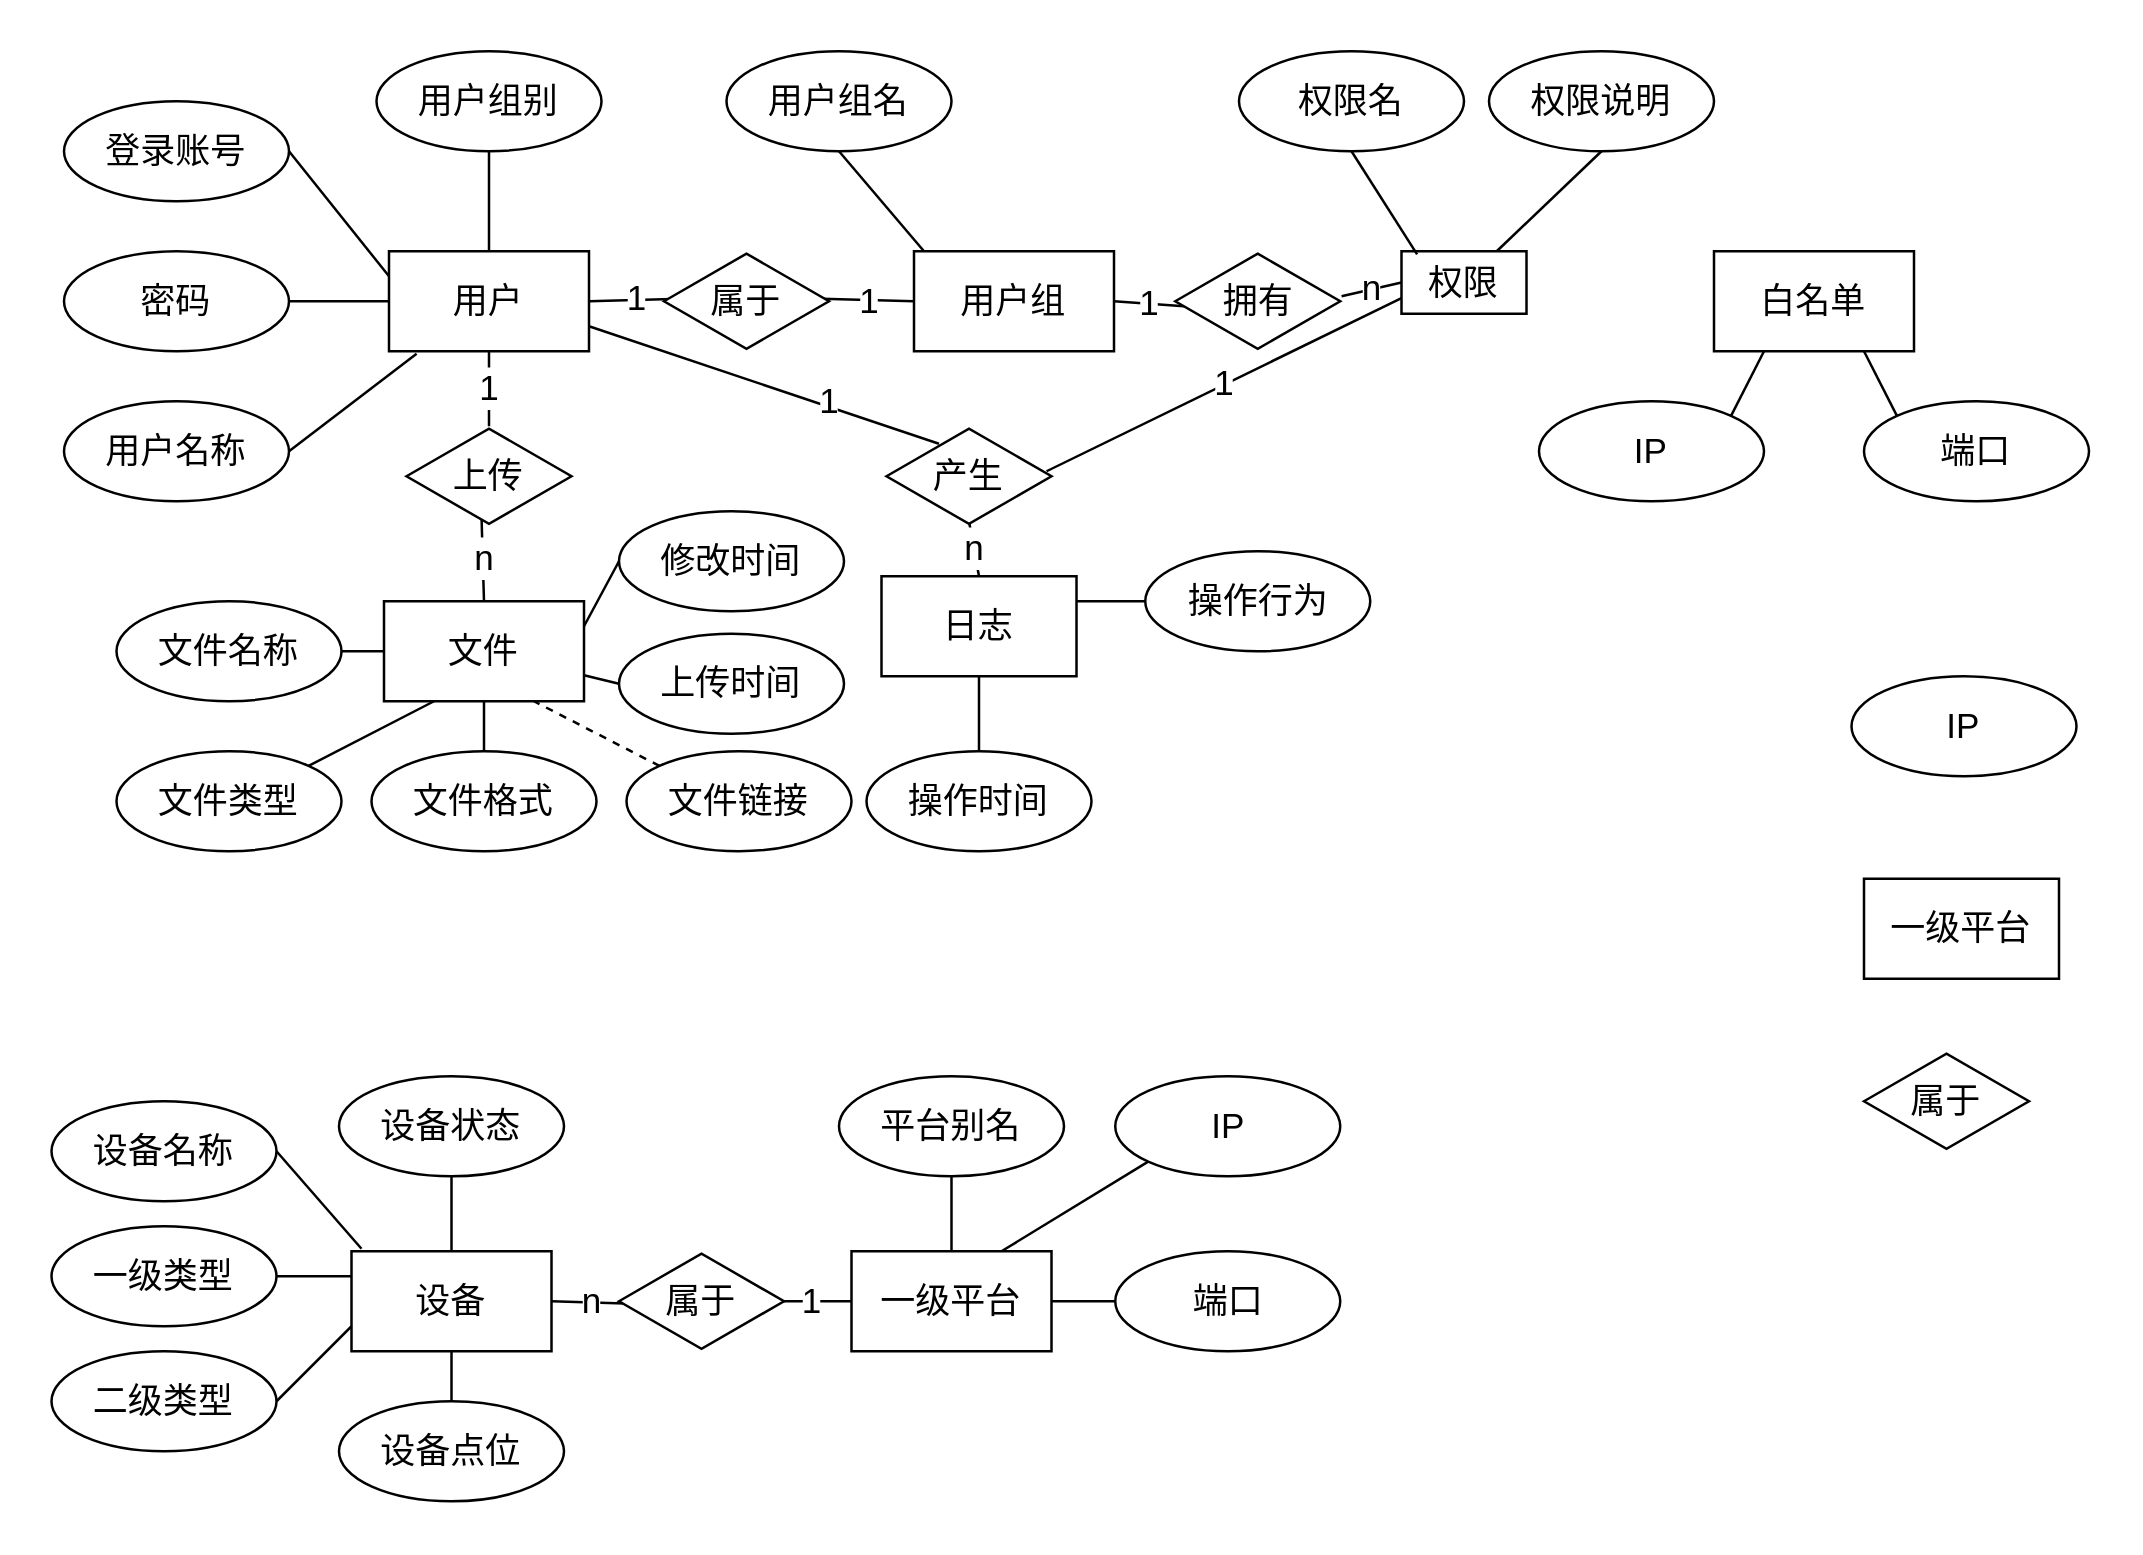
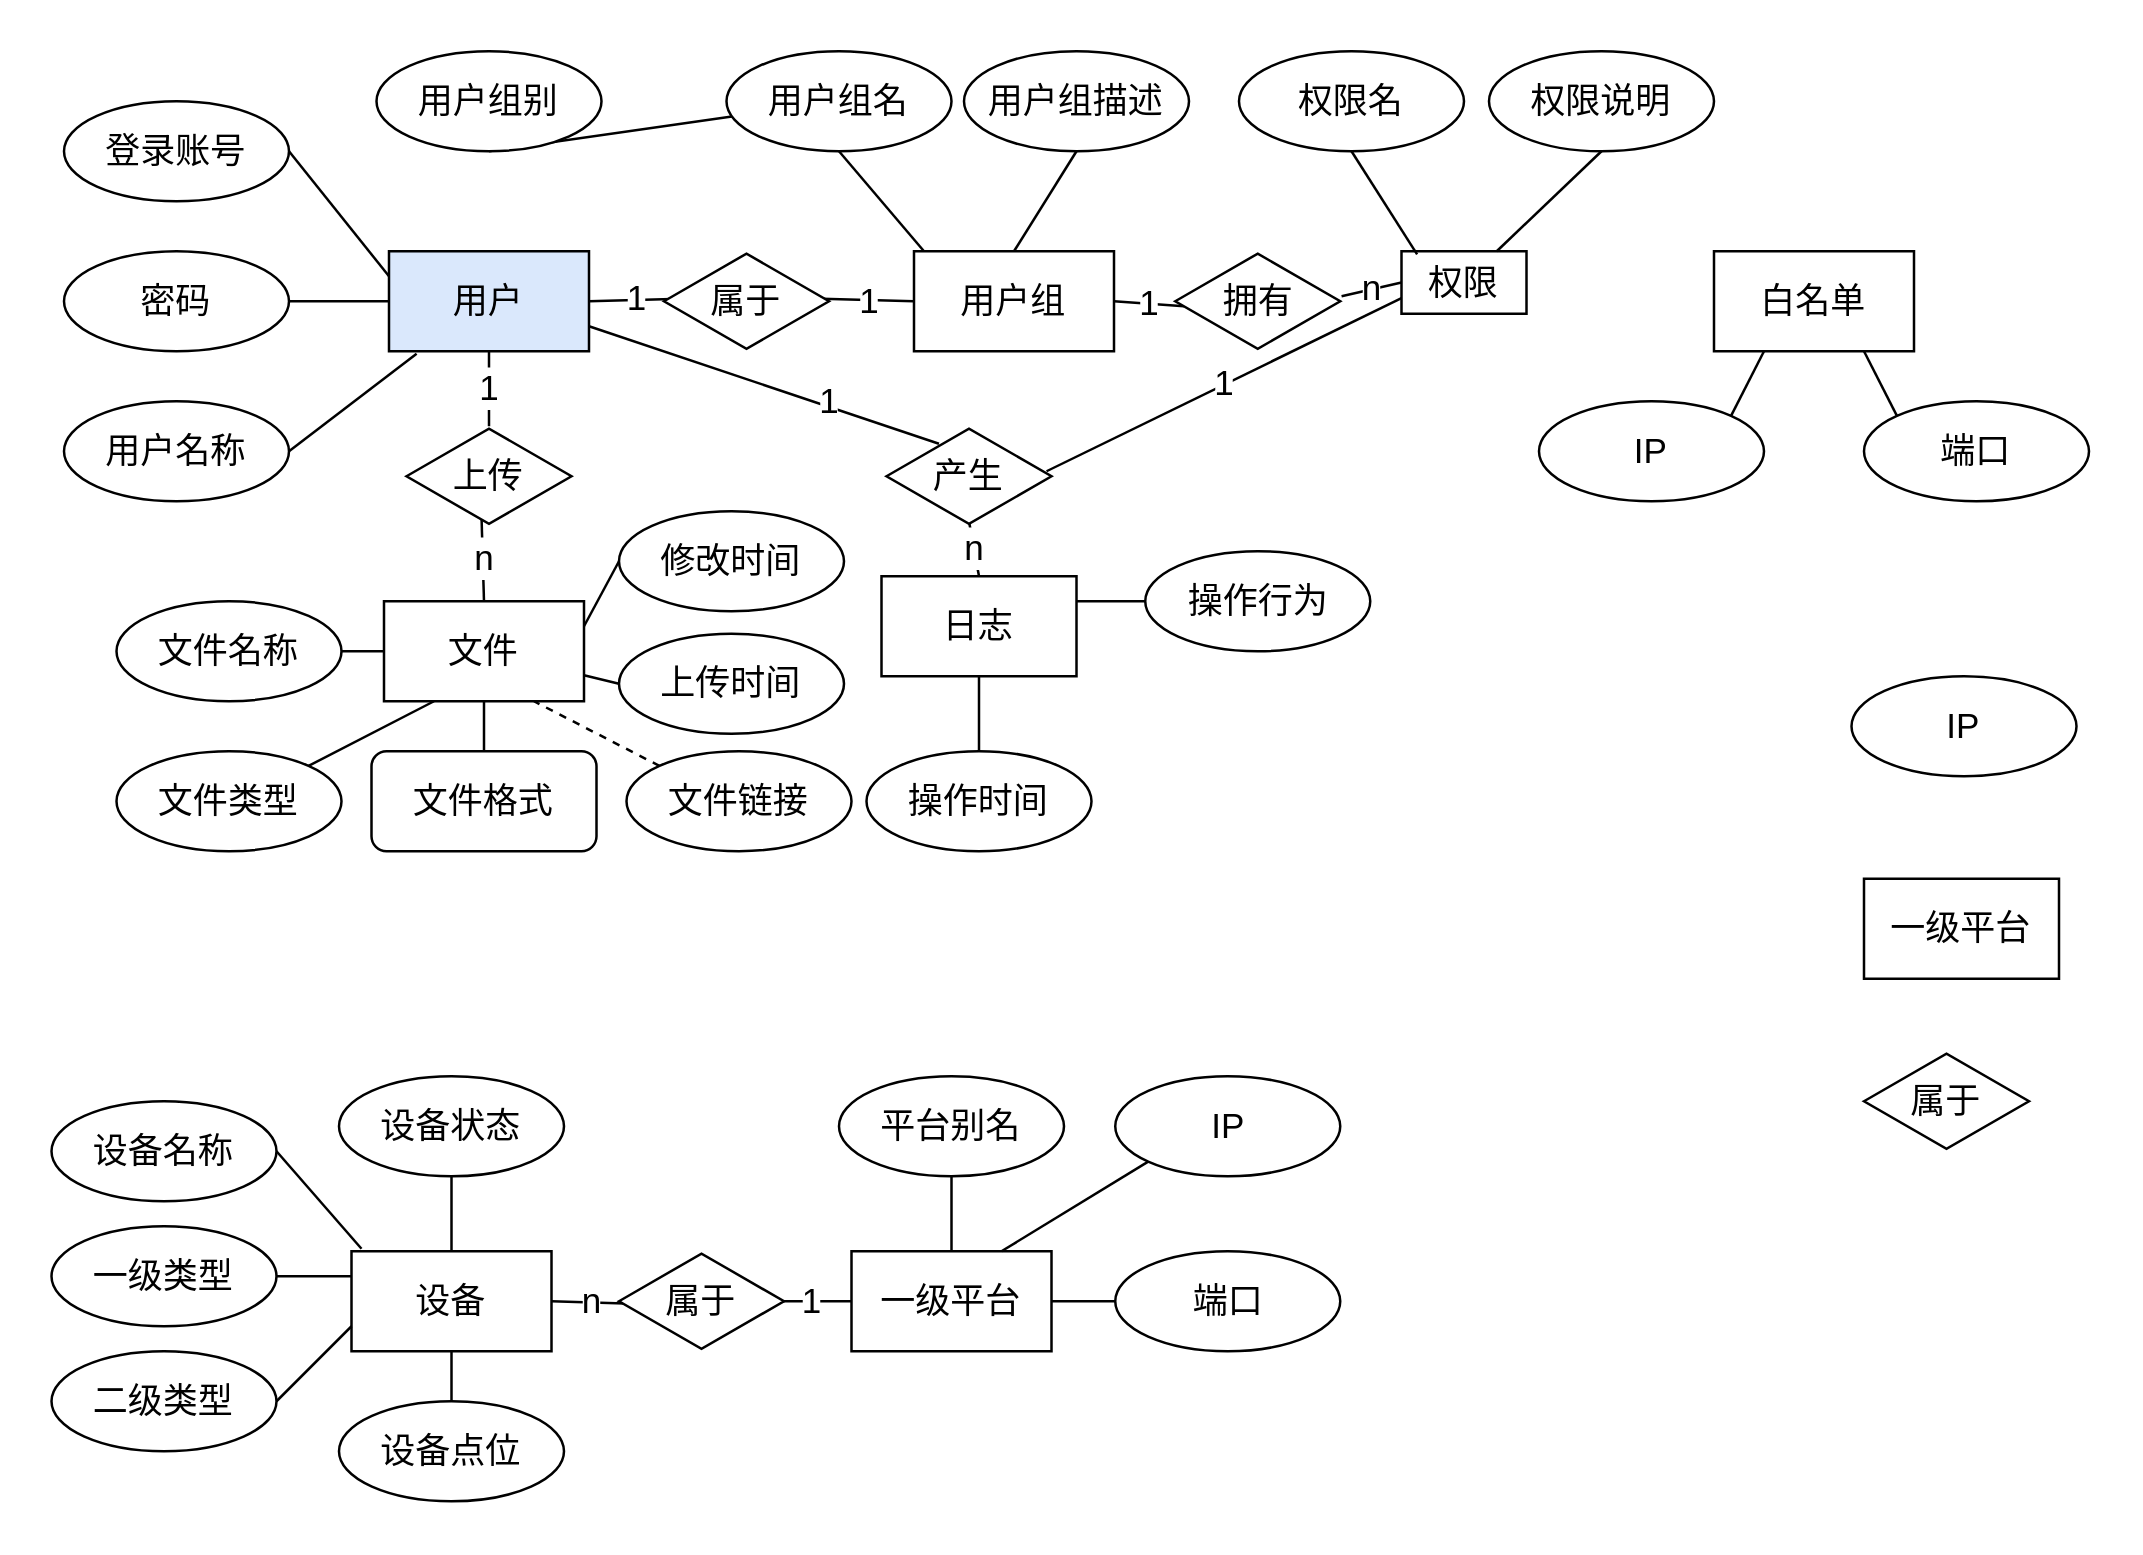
none -> (1076, 101)
(489, 201) -> (643, 129)
none -> (1045, 201)
(489, 301) -> (489, 301)
(484, 801) -> (484, 801)
